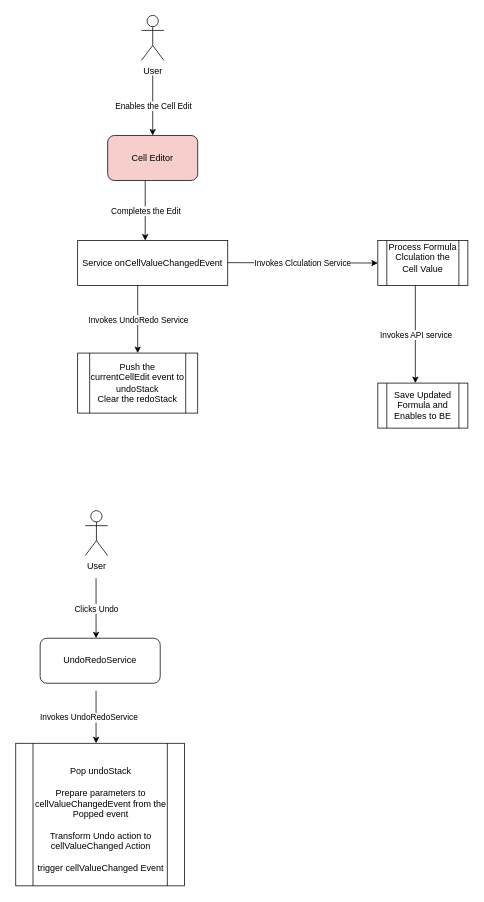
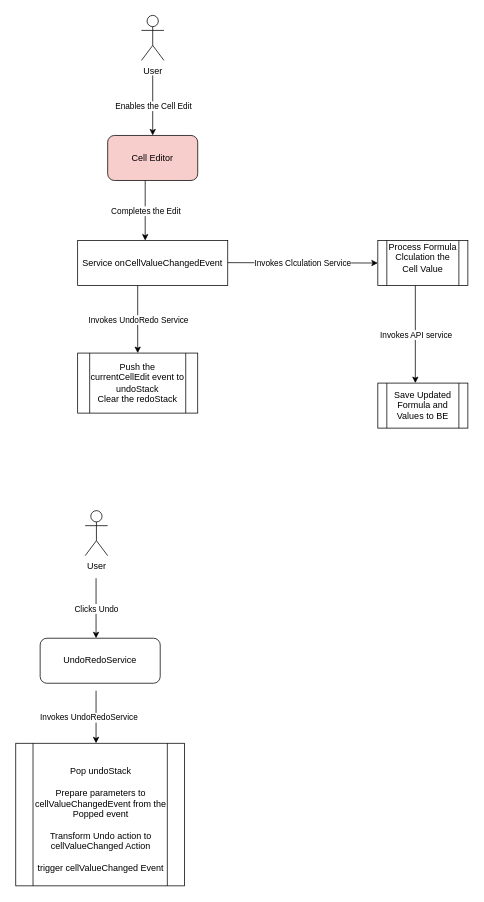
(423, 405) -> (423, 405)
